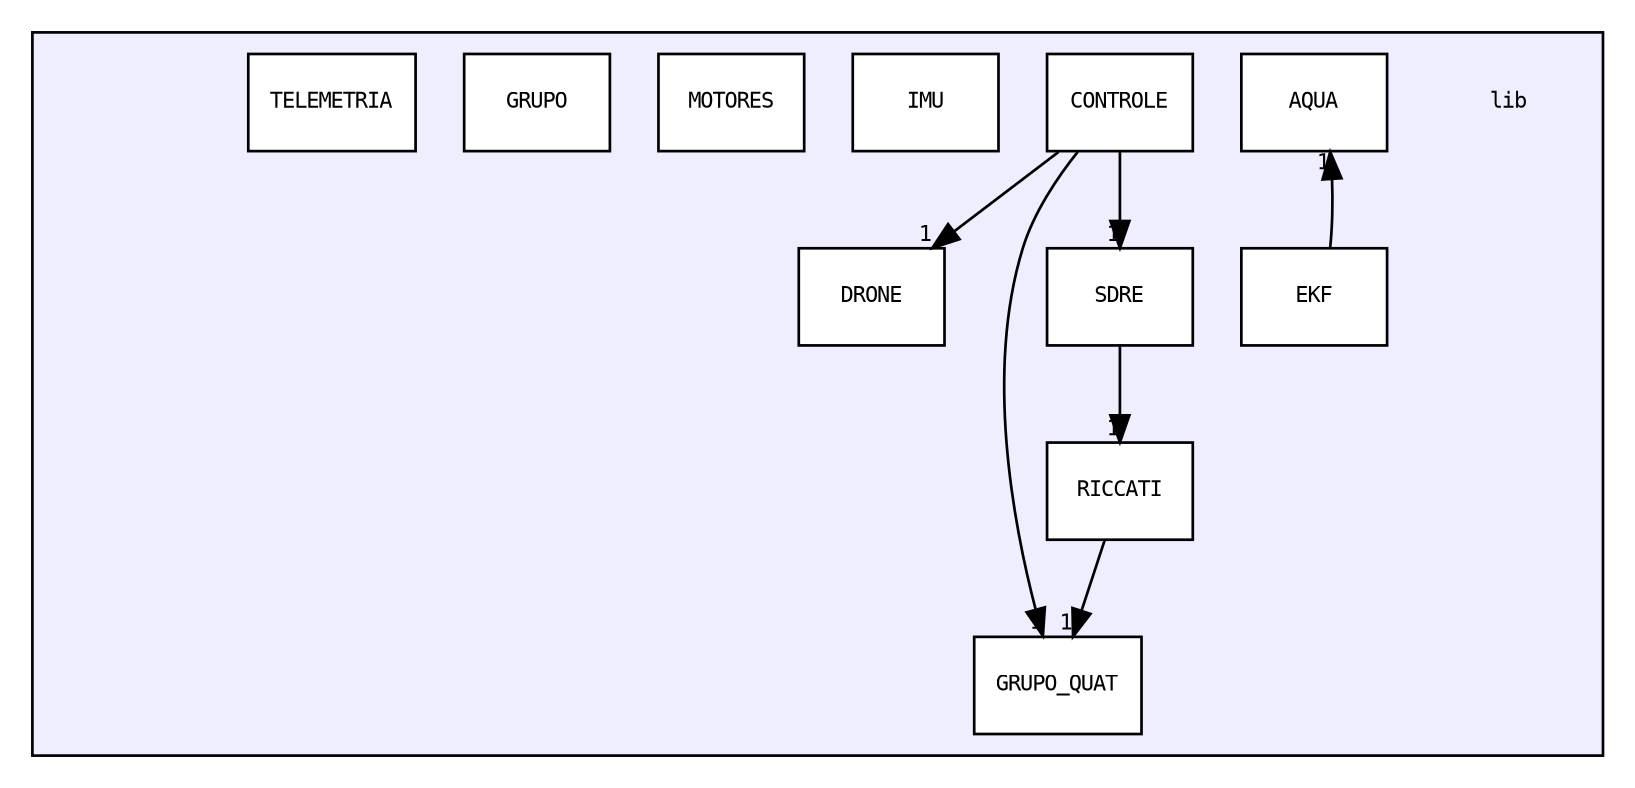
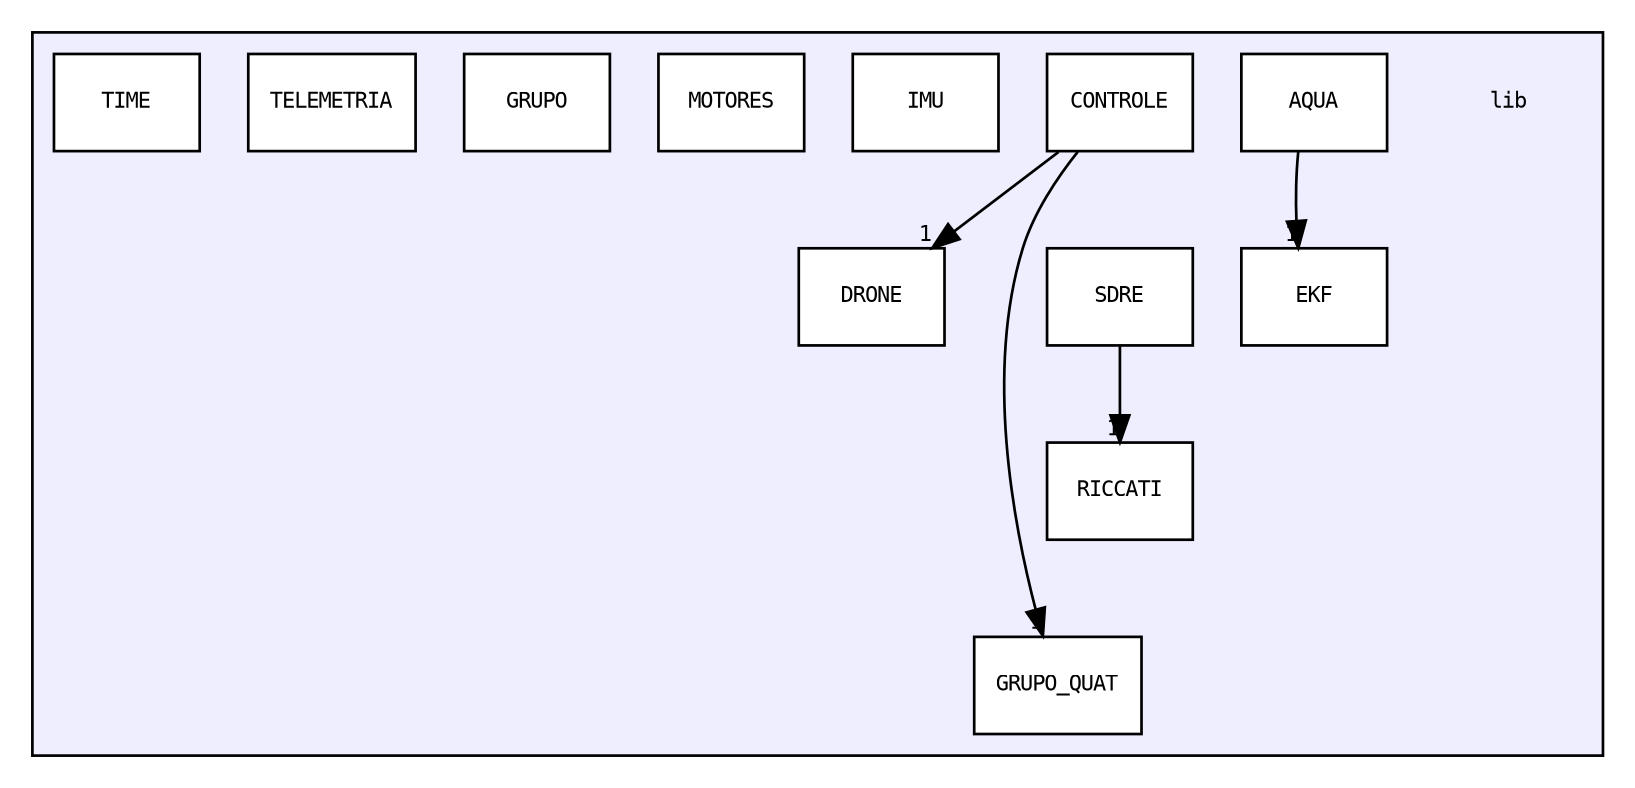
none -> (127, 103)
(1120, 186) -> none
(1332, 214) -> (1296, 186)
(1093, 575) -> none
